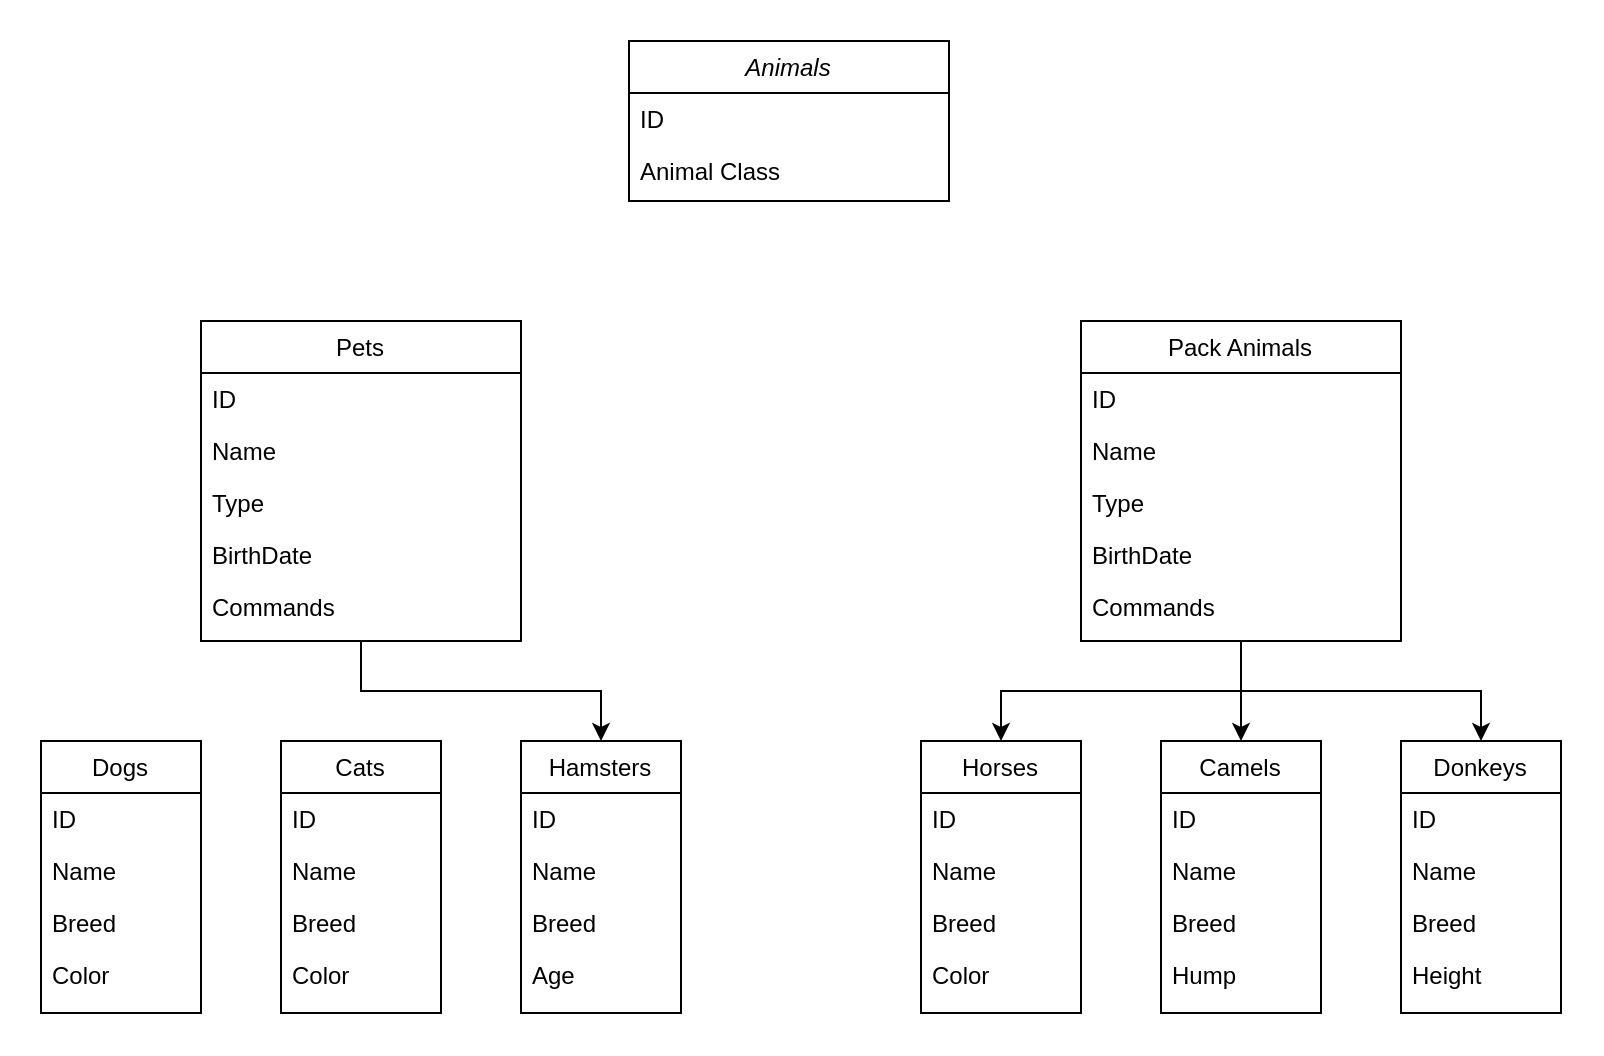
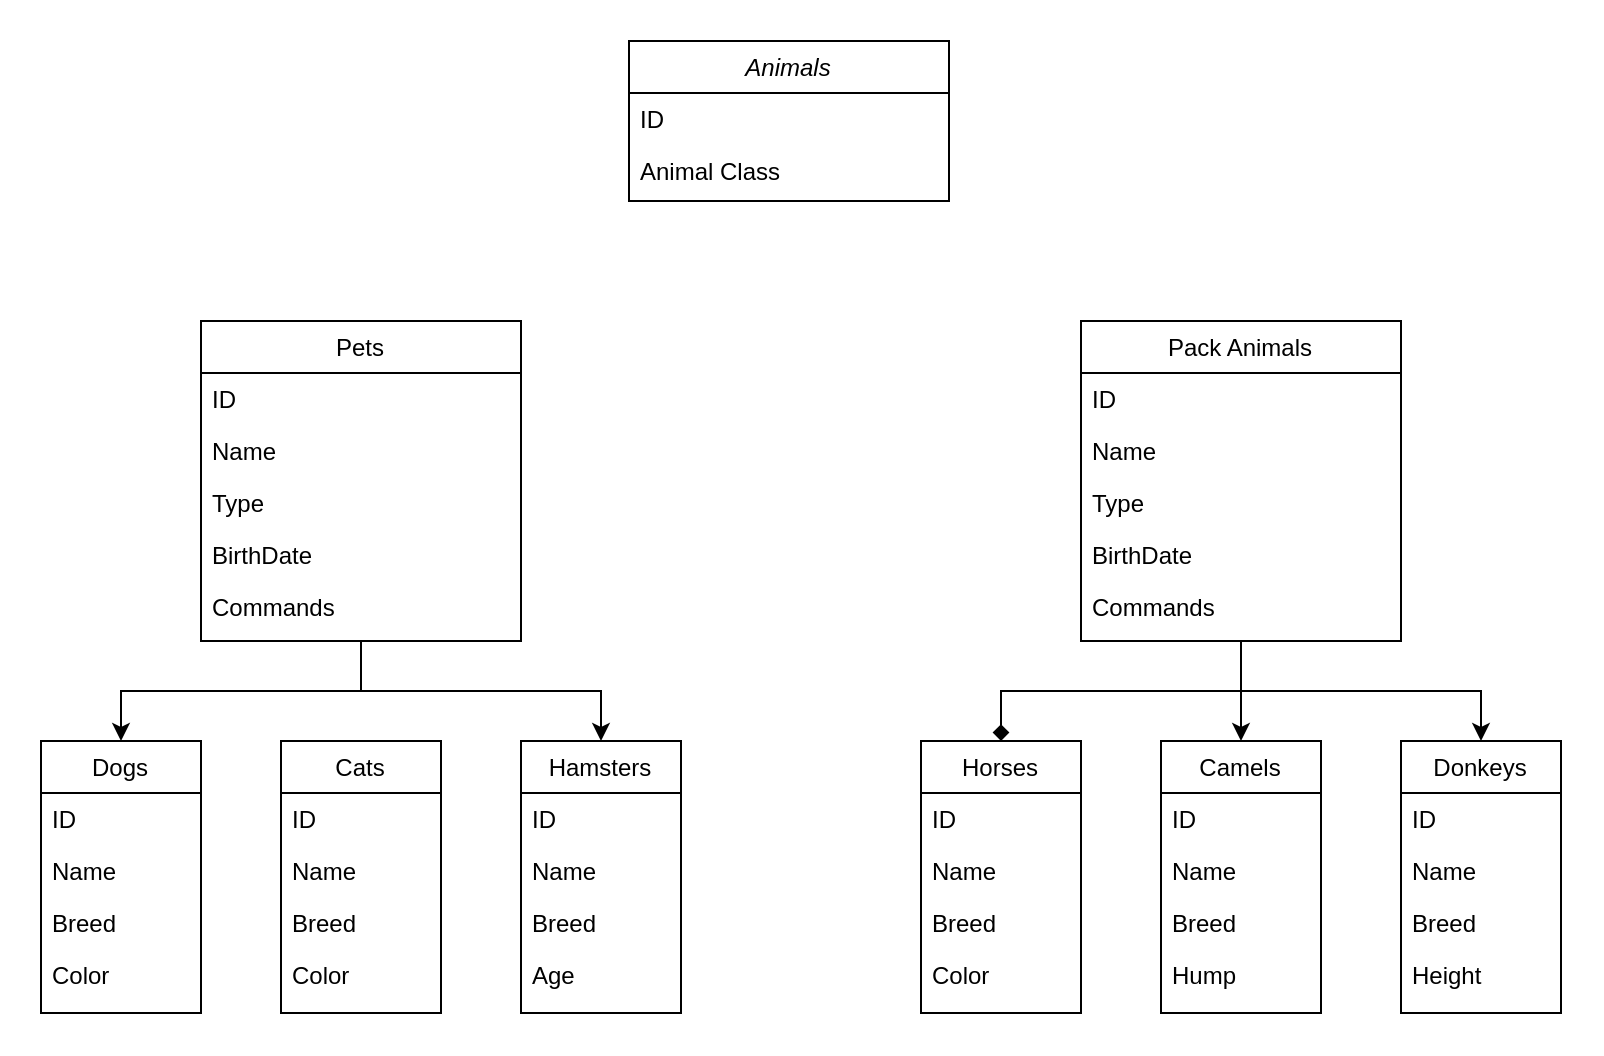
none -> (221, 691)
(1001, 726) -> (1001, 725)
